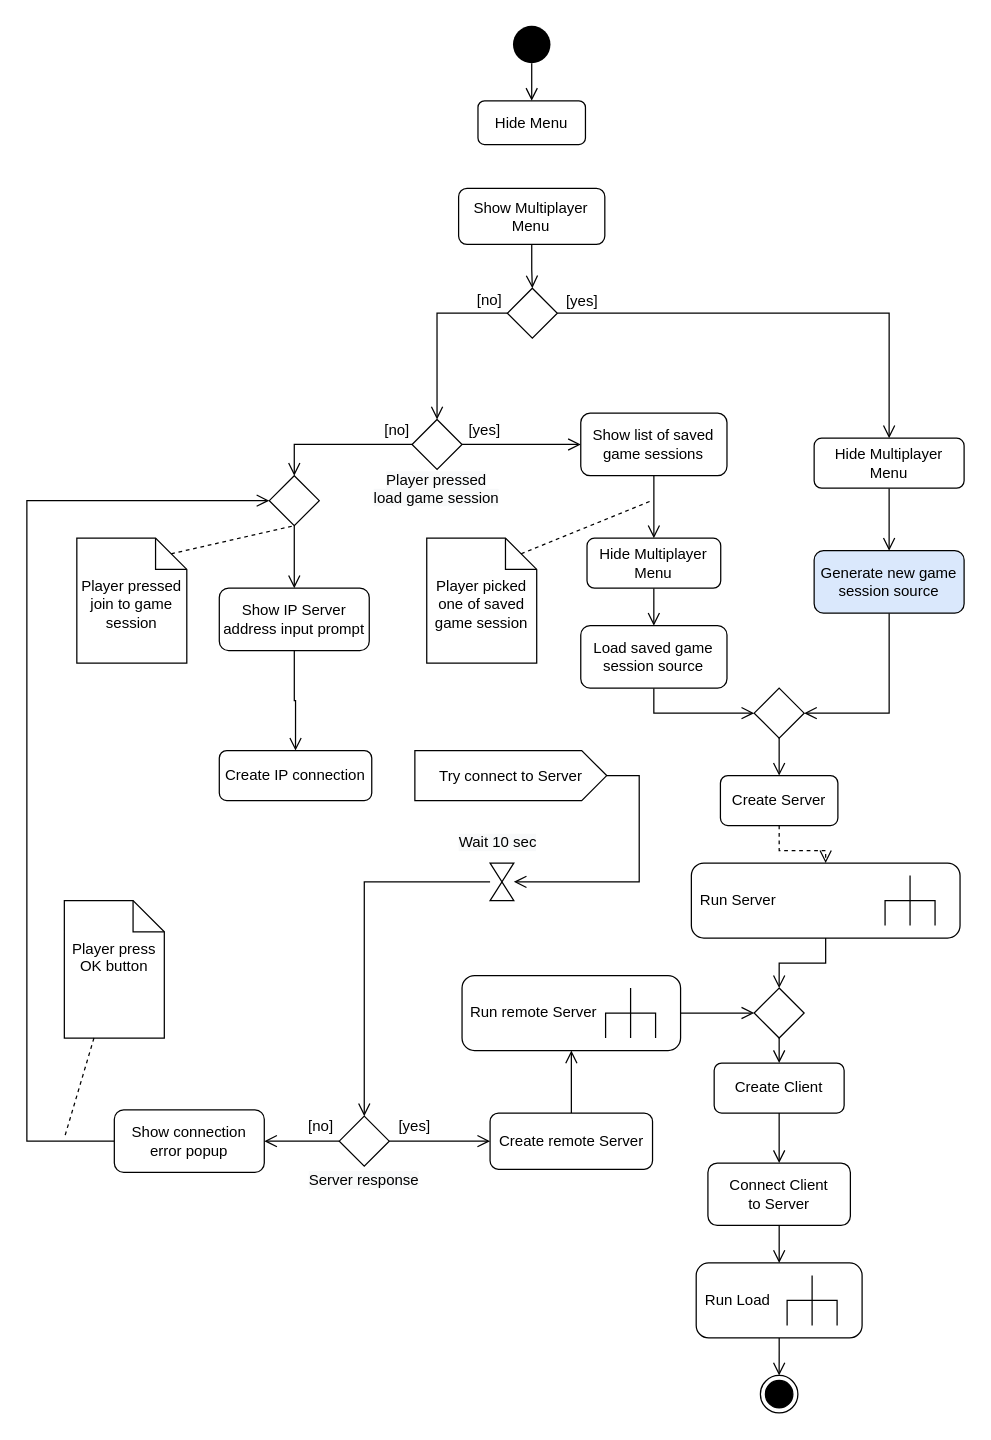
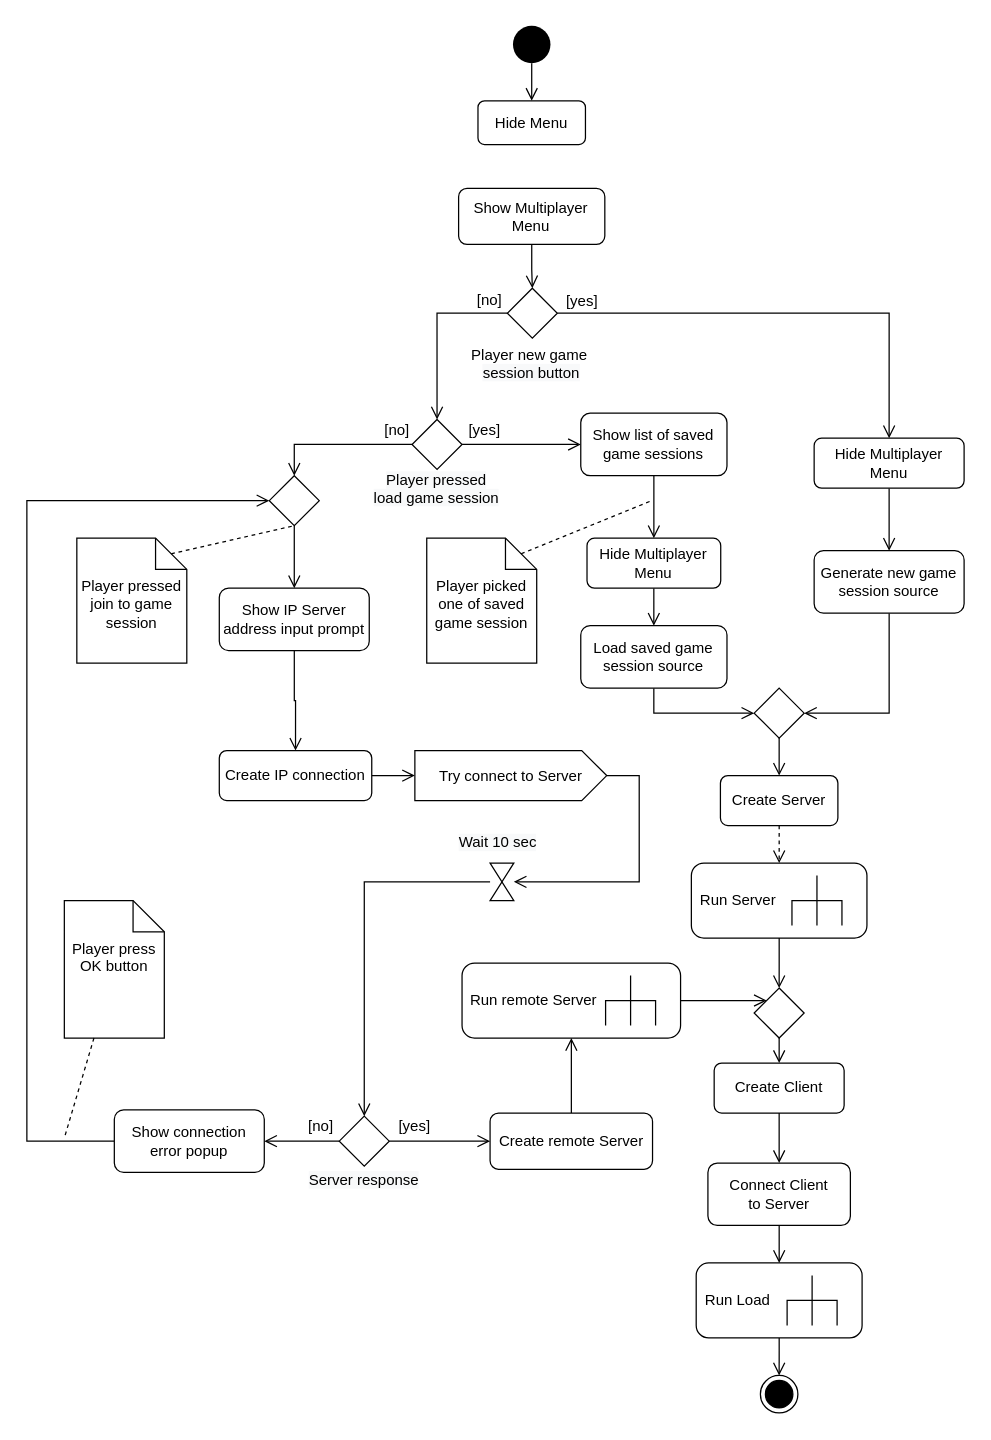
none -> (532, 369)
(889, 582) -> (889, 582)
none -> (396, 776)
(826, 901) -> (779, 901)
(571, 1013) -> (571, 1001)
